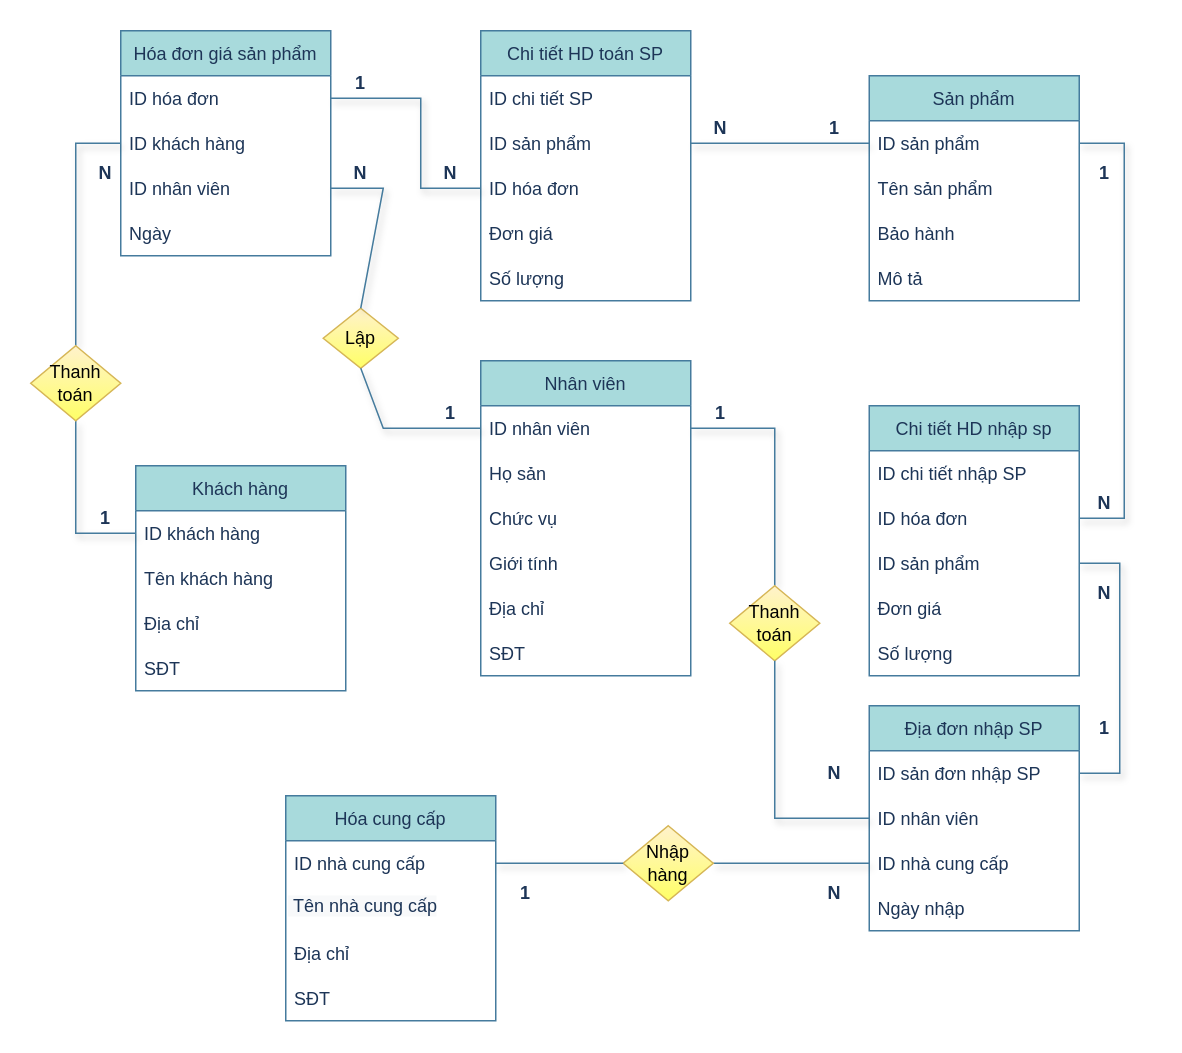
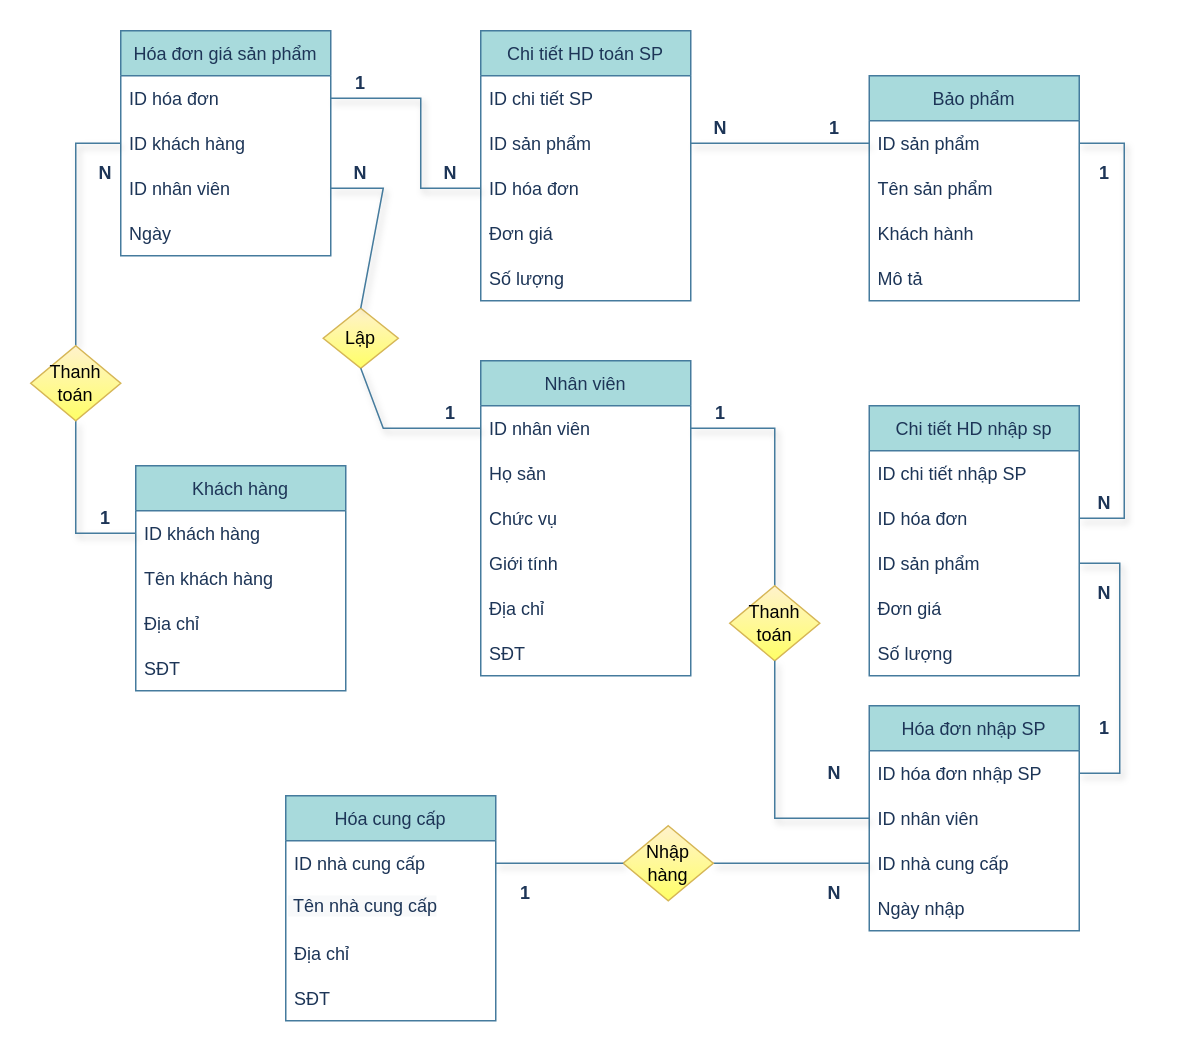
(974, 99) -> (974, 99)
(915, 234) -> (926, 234)
(974, 729) -> (974, 729)
(959, 774) -> (959, 774)
